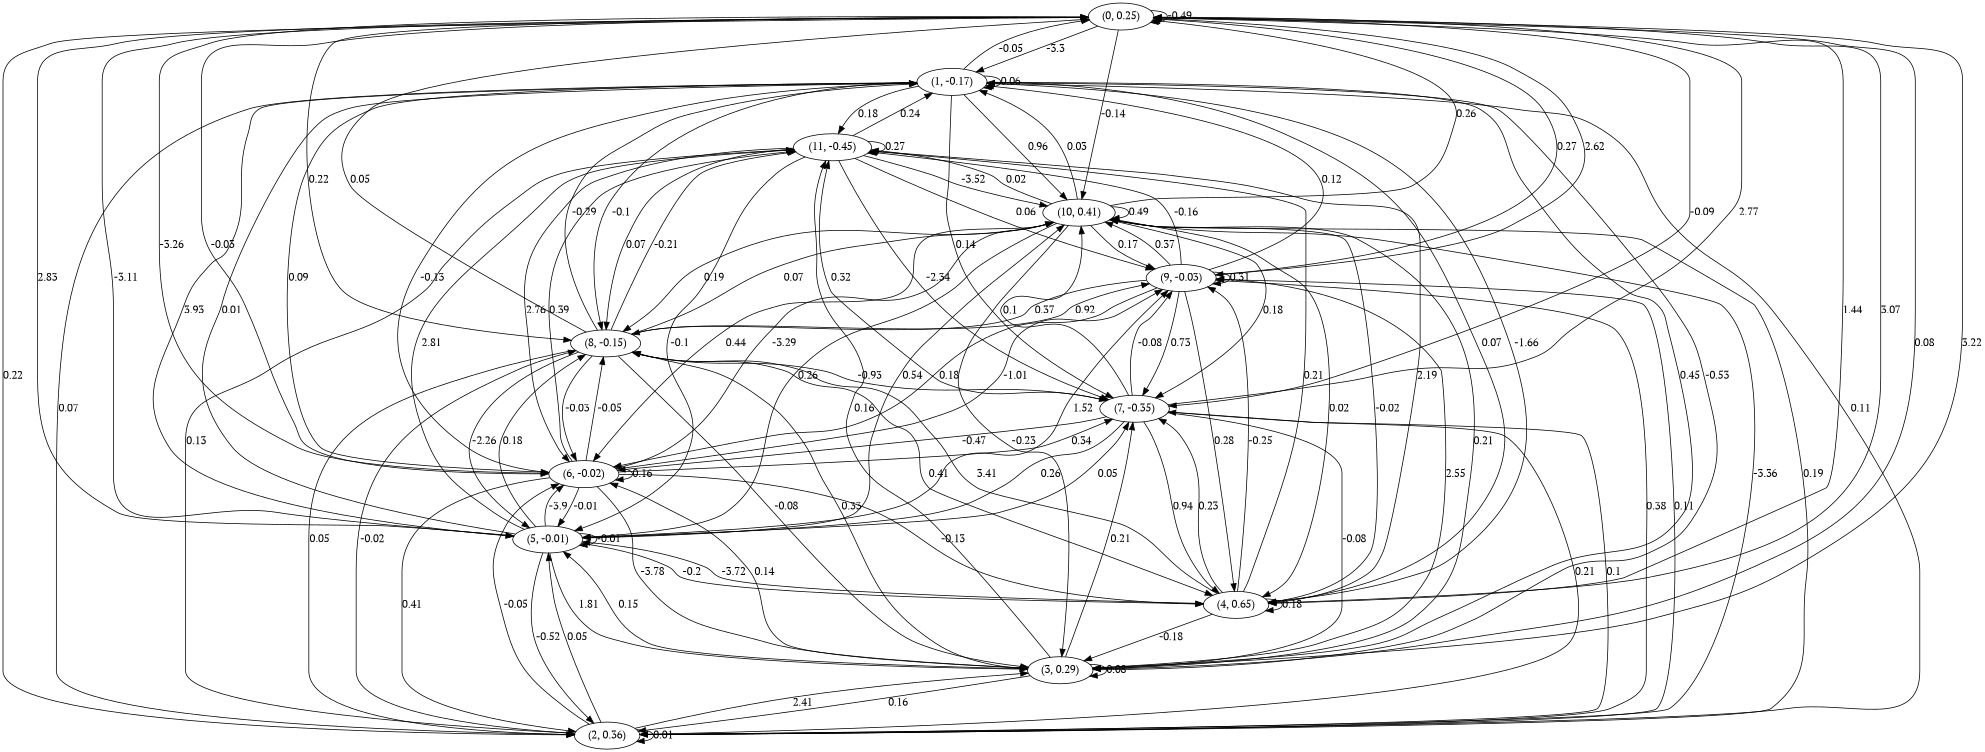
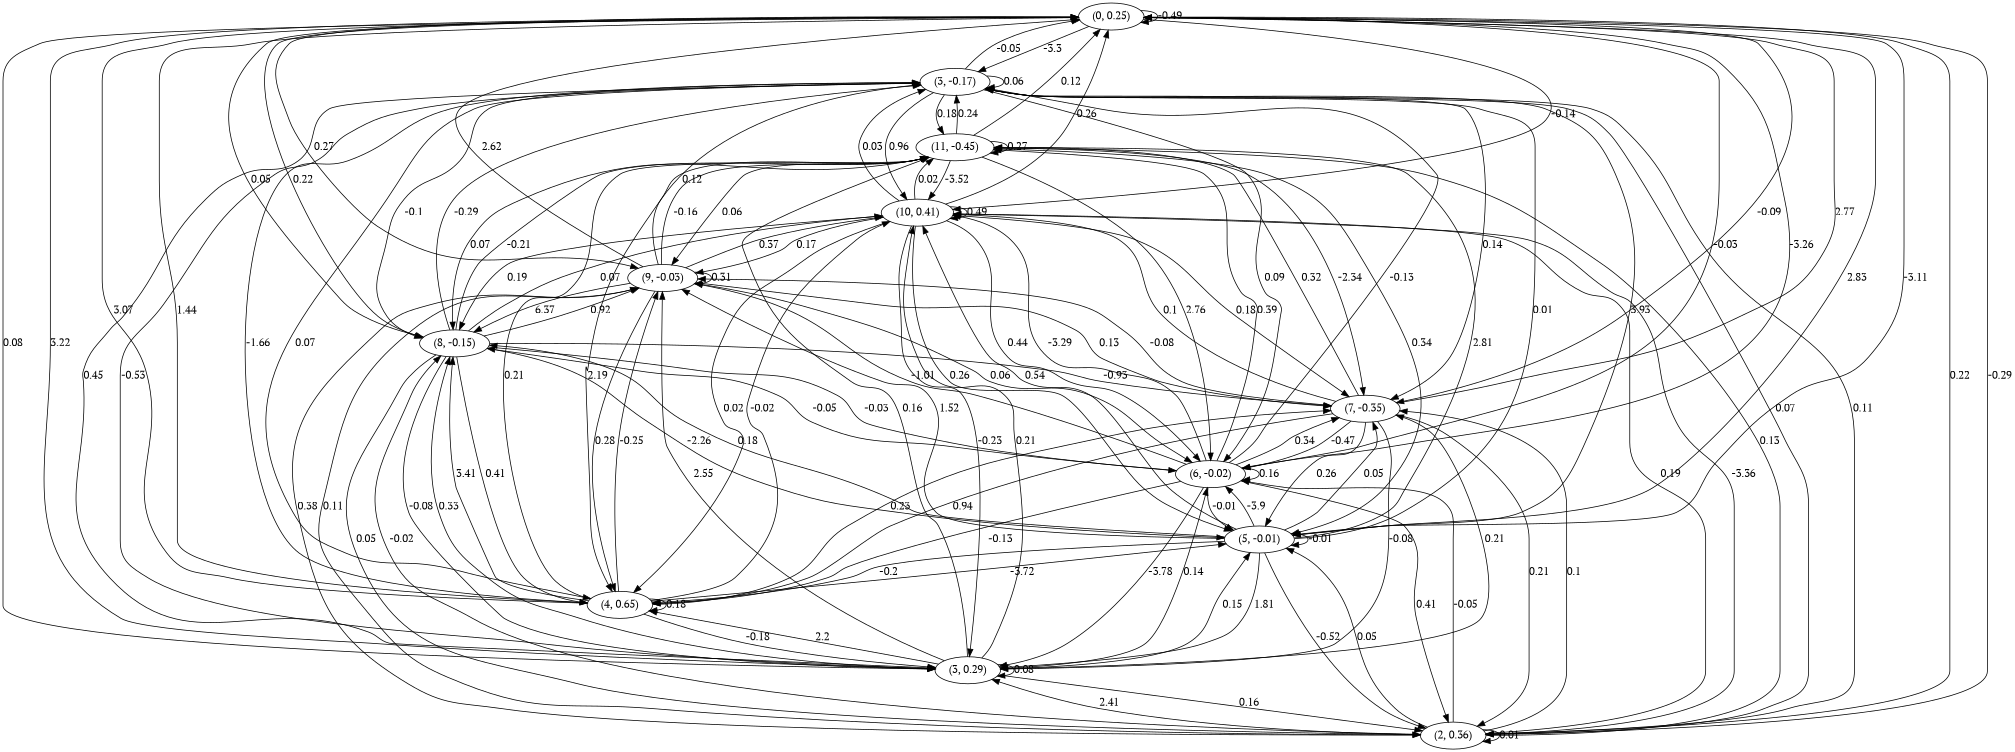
(952, 82) -> (955, 82)
none -> (1038, 90)
none -> (1987, 205)
(1045, 311) -> (545, 311)
(680, 343) -> (1422, 343)
(1181, 343) -> (1109, 343)
(949, 376) -> (1000, 376)
none -> (798, 638)
